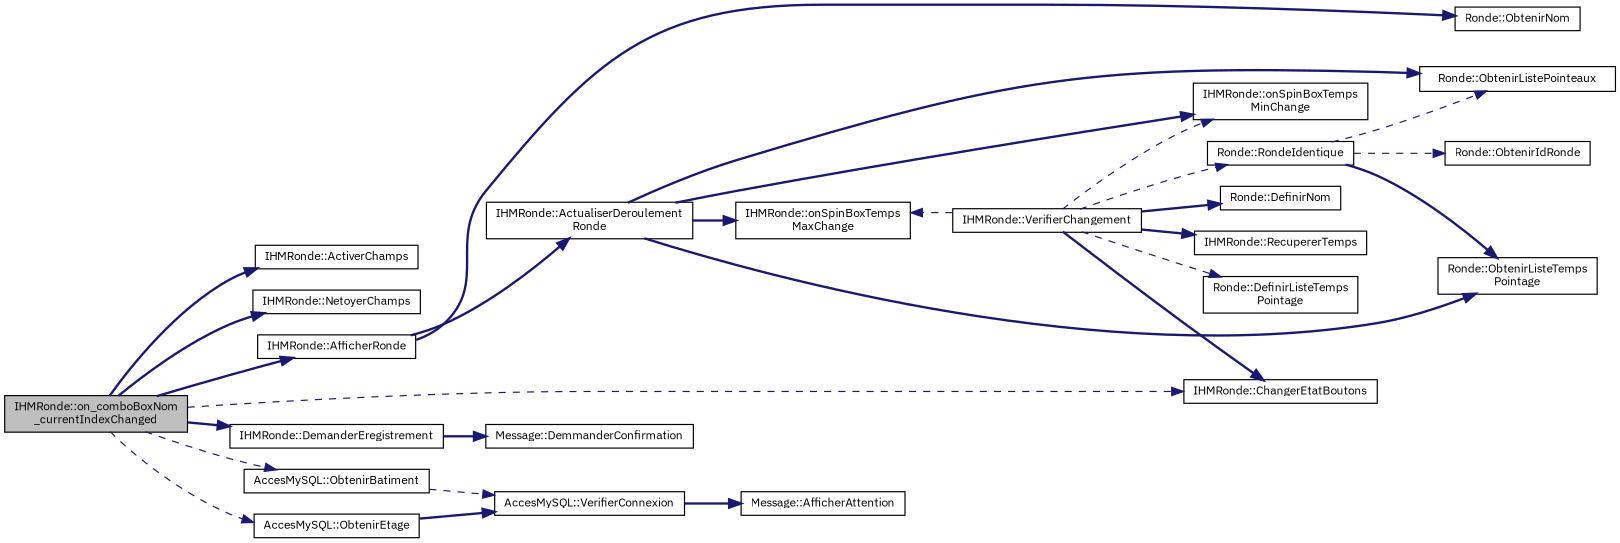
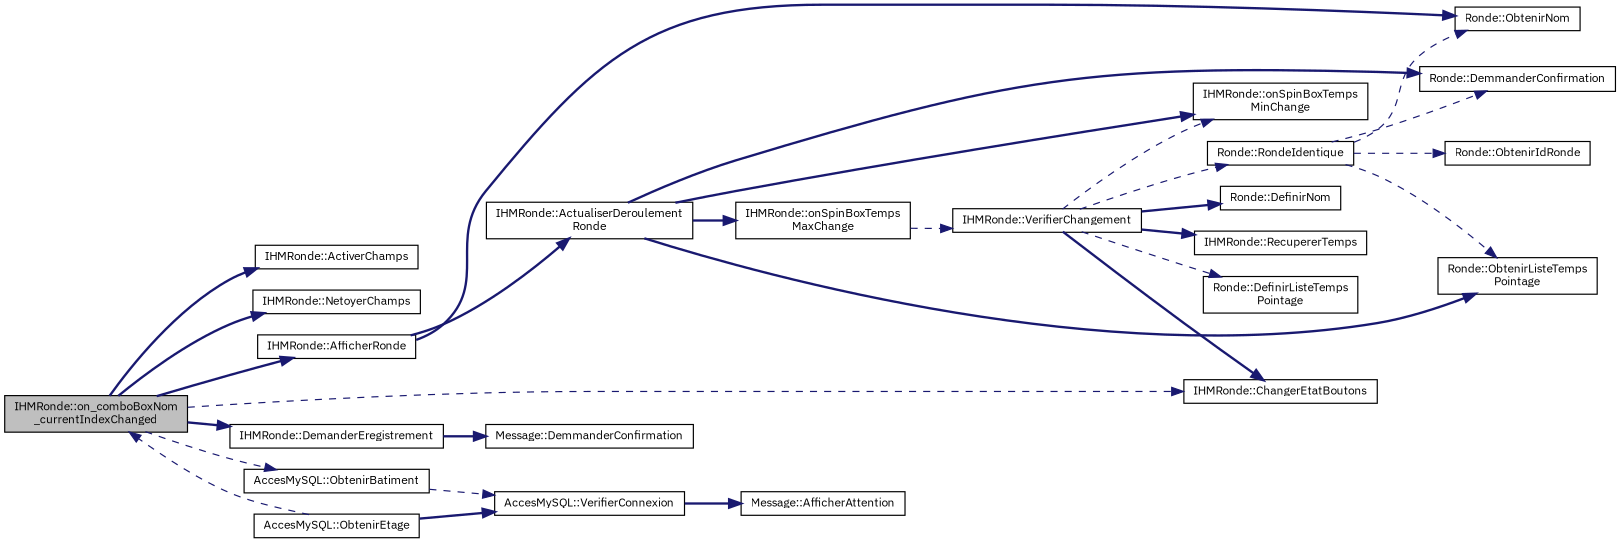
(1518, 79) -> (1518, 79)
none -> (1401, 85)
(1421, 200) -> (1421, 200)
(938, 213) -> (925, 228)
(172, 482) -> (219, 488)
